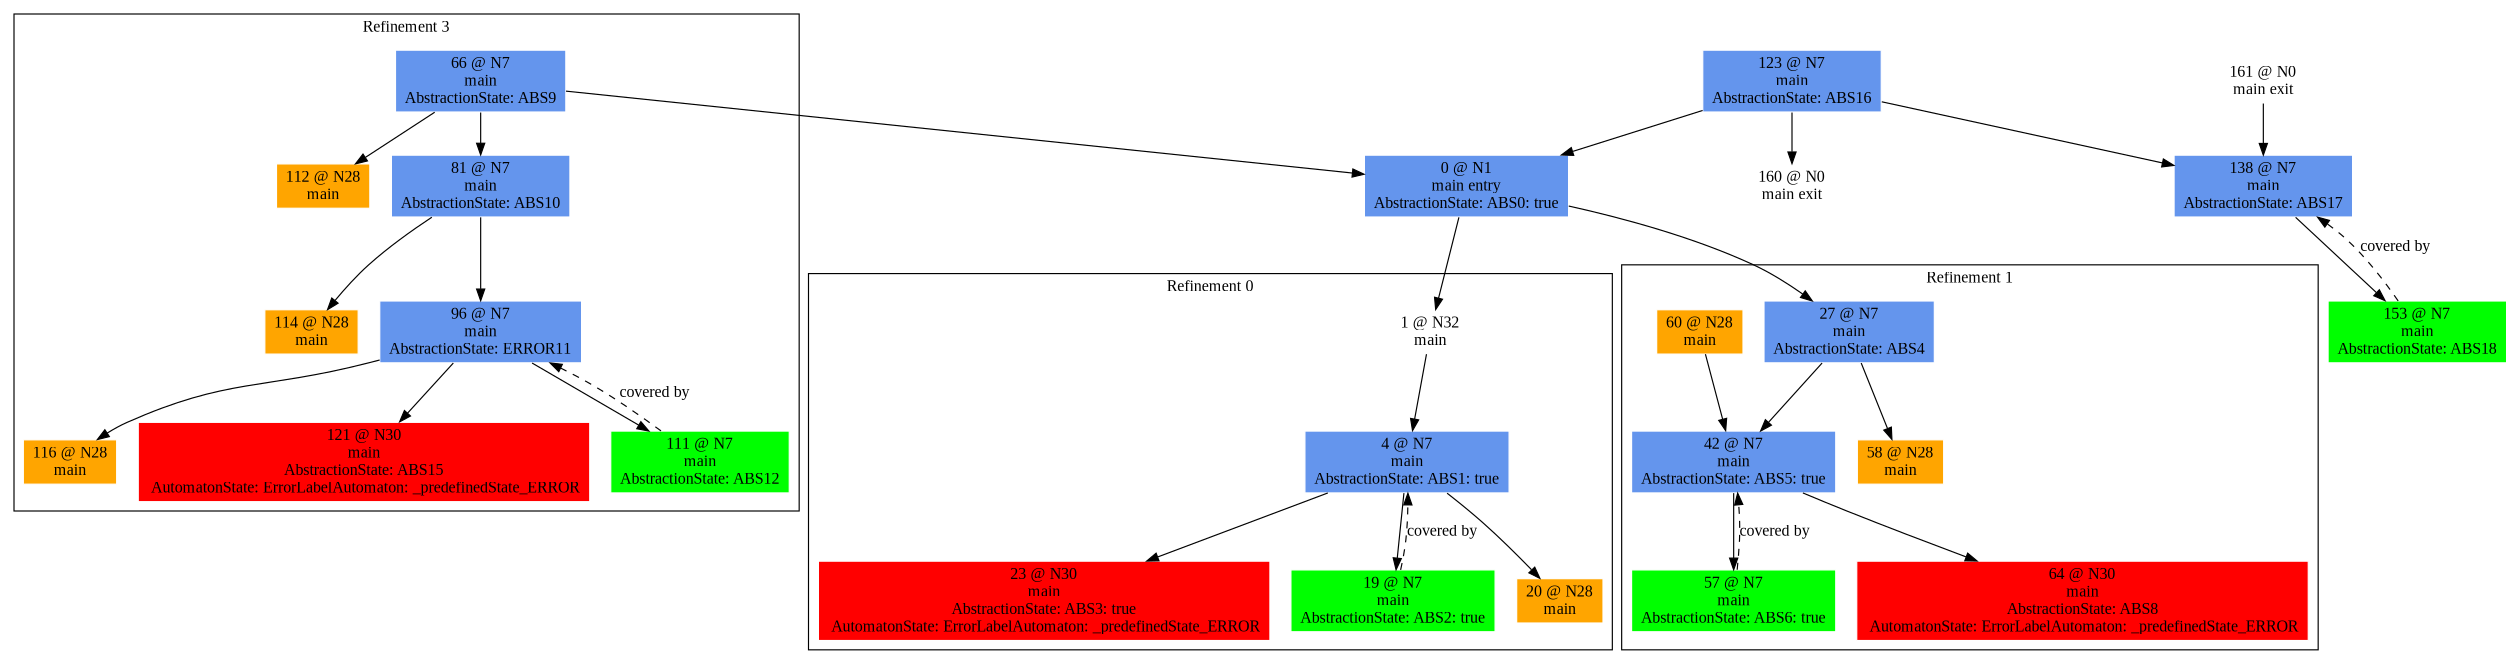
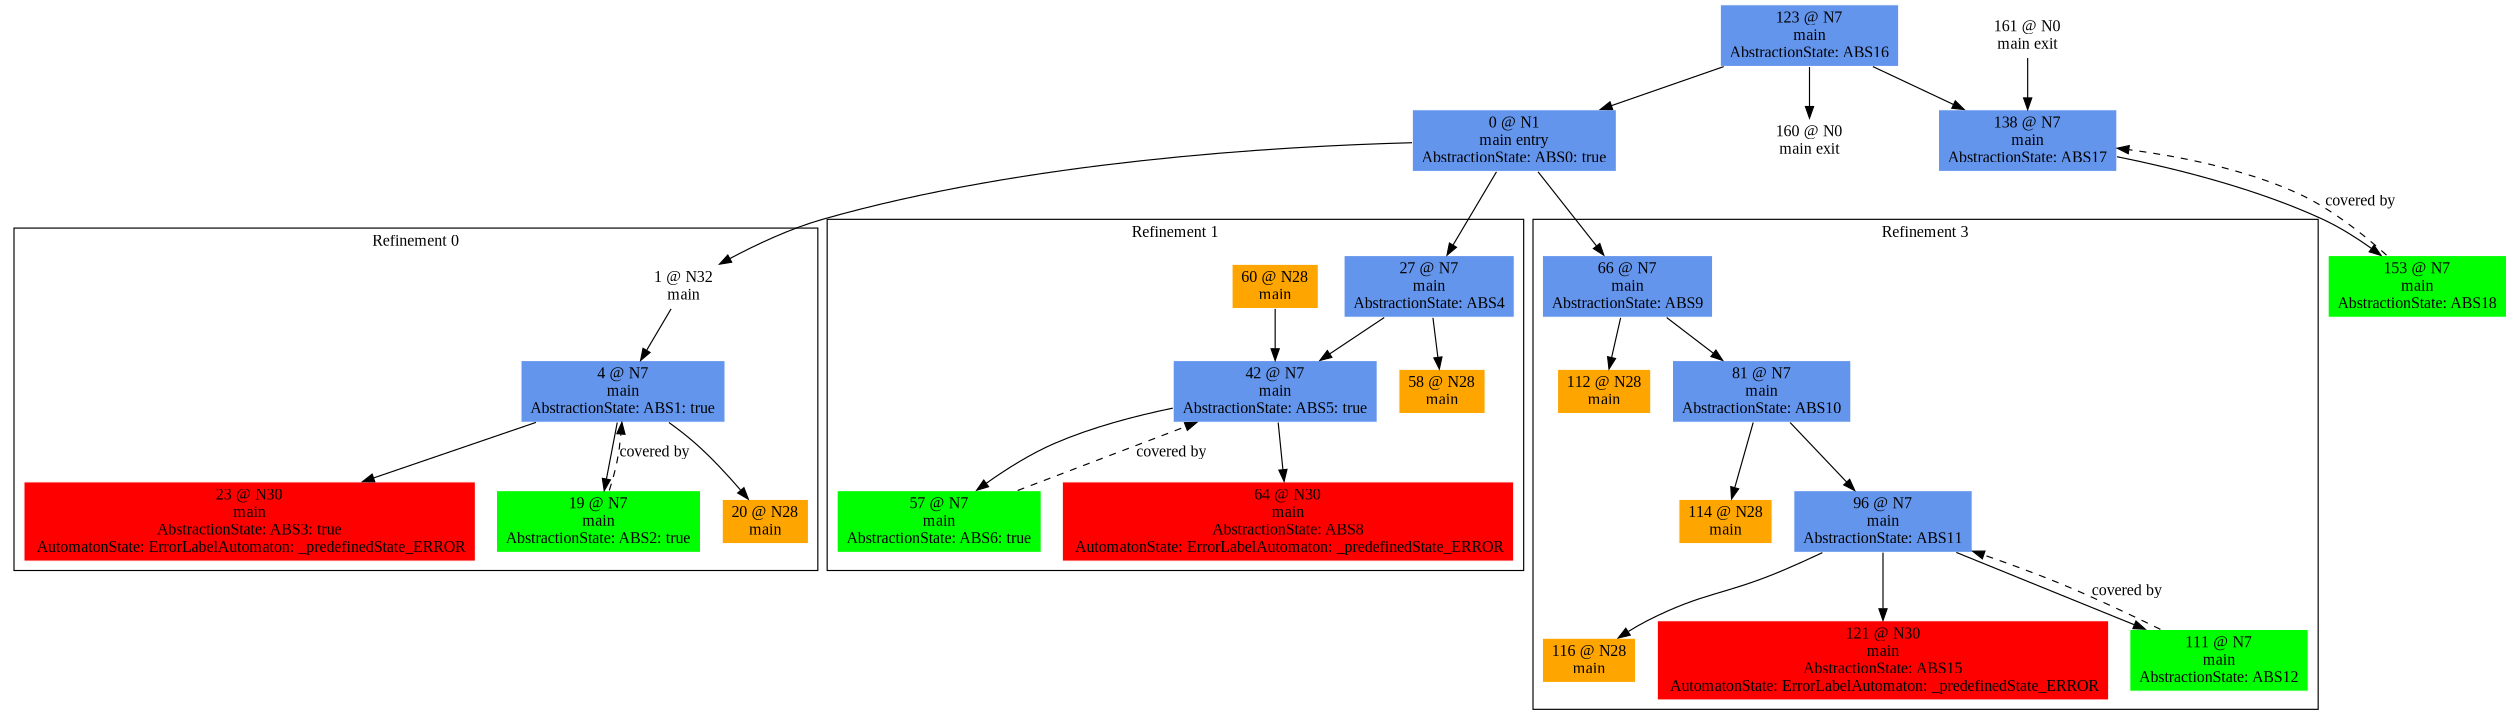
(959, 132) -> (1567, 209)
(481, 332) -> (1883, 522)
